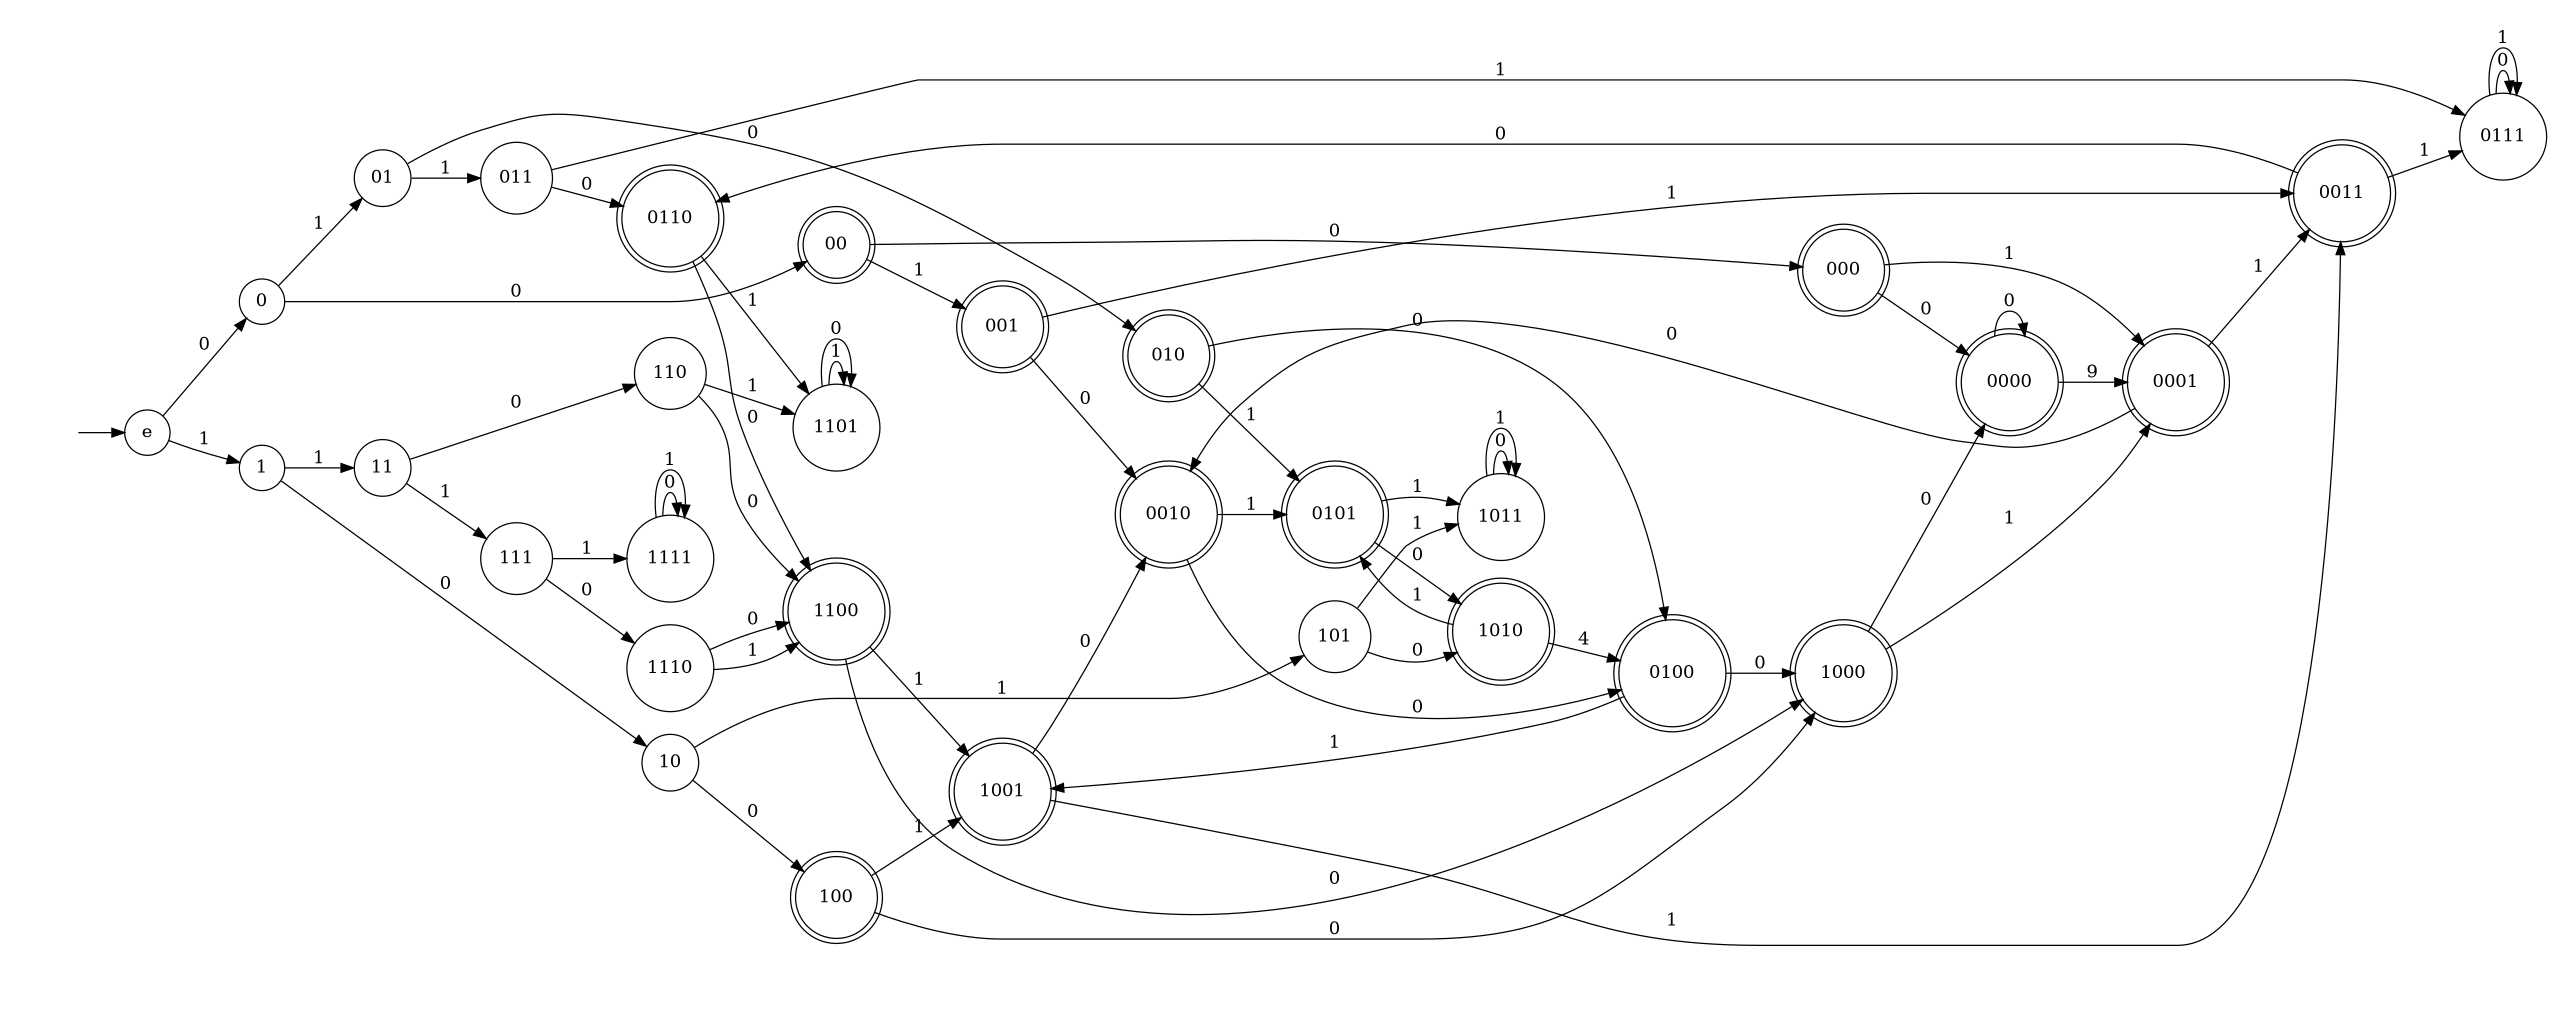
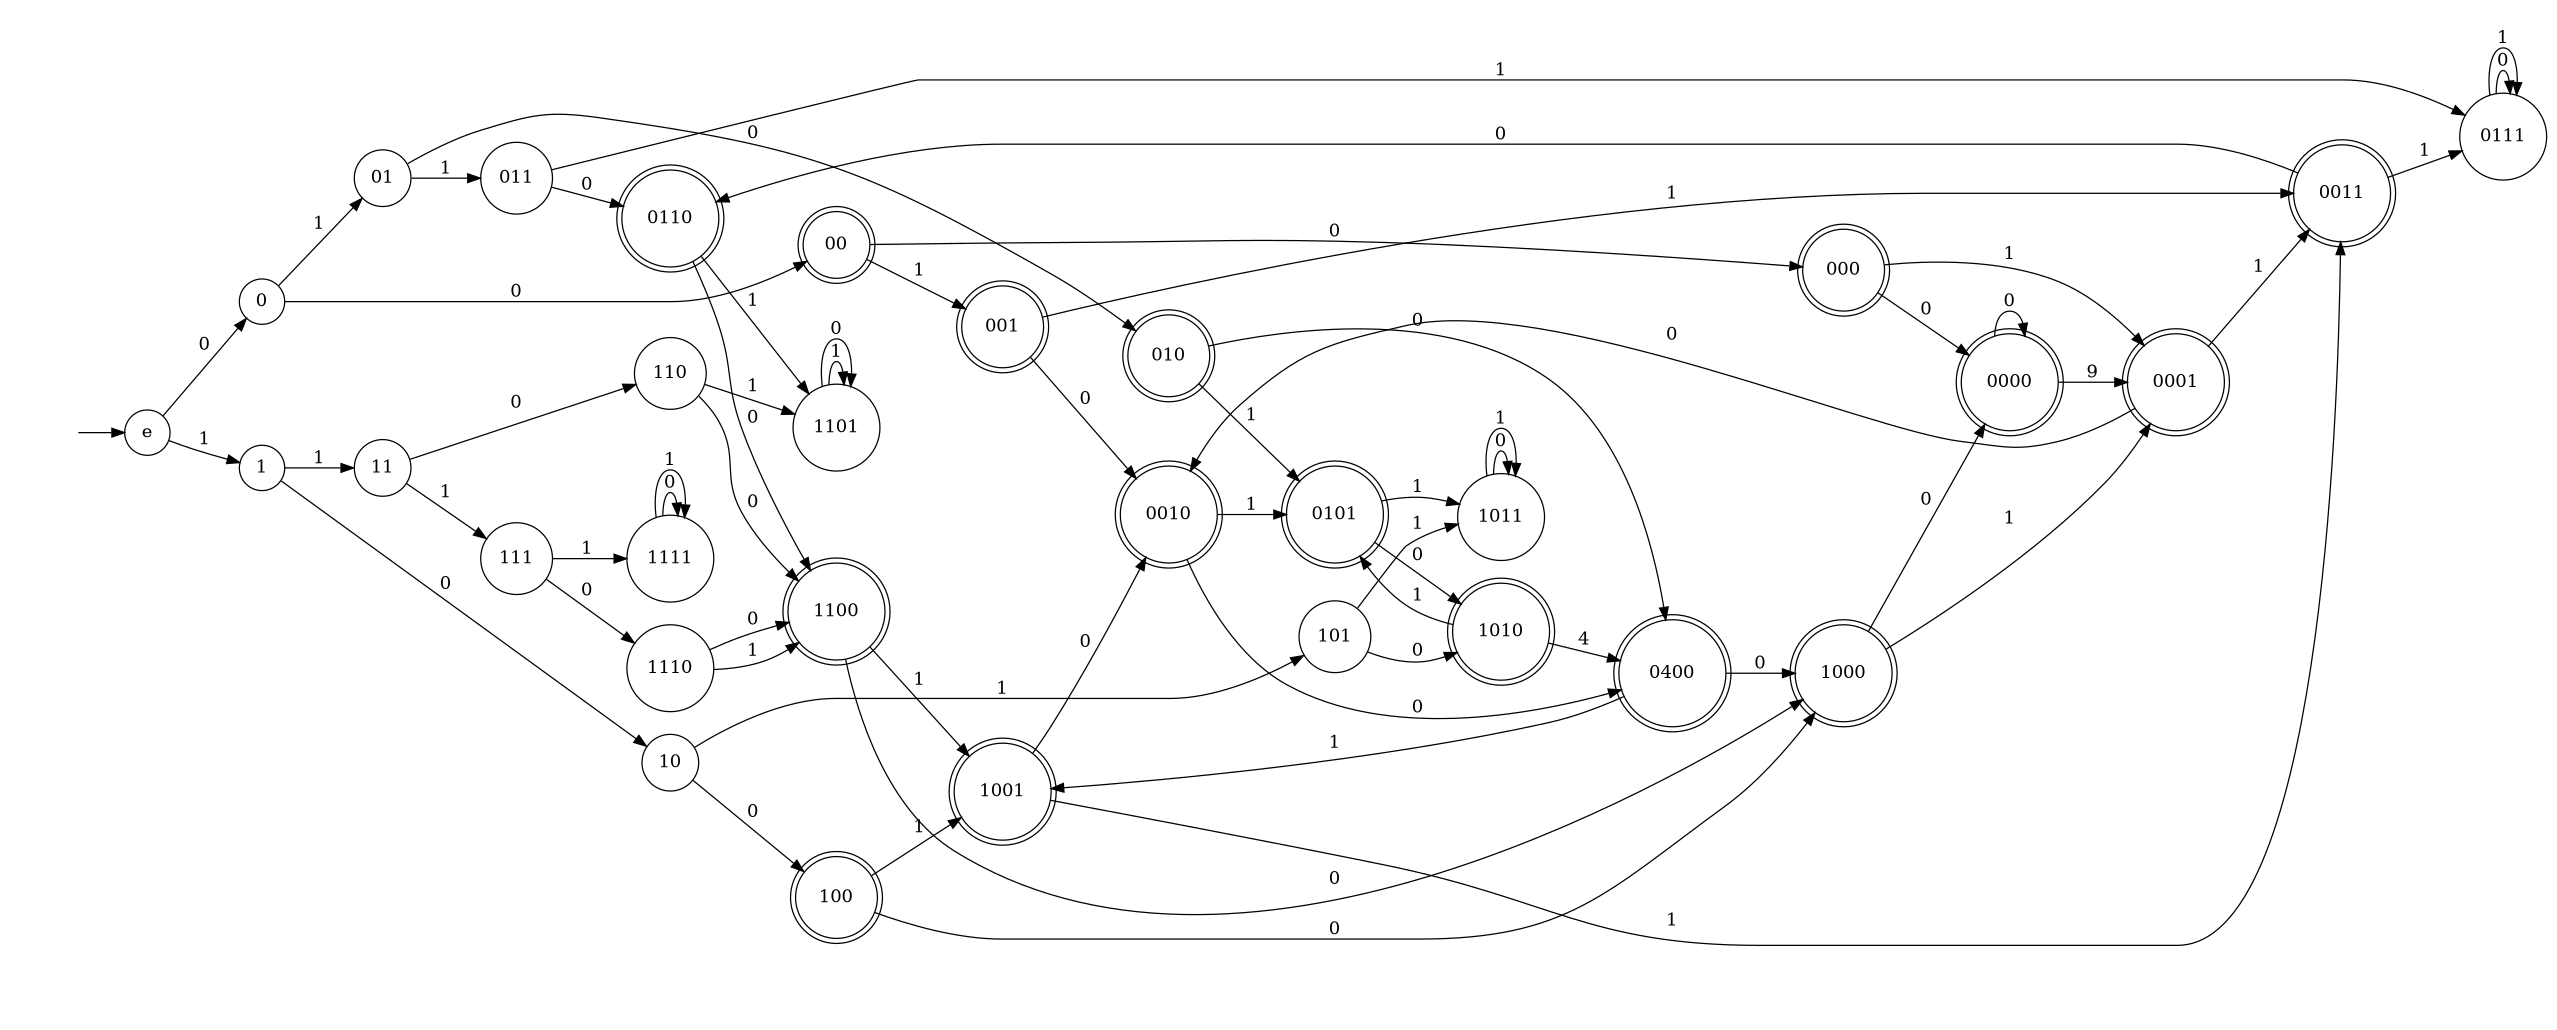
(1672, 673) -> (1672, 673)
